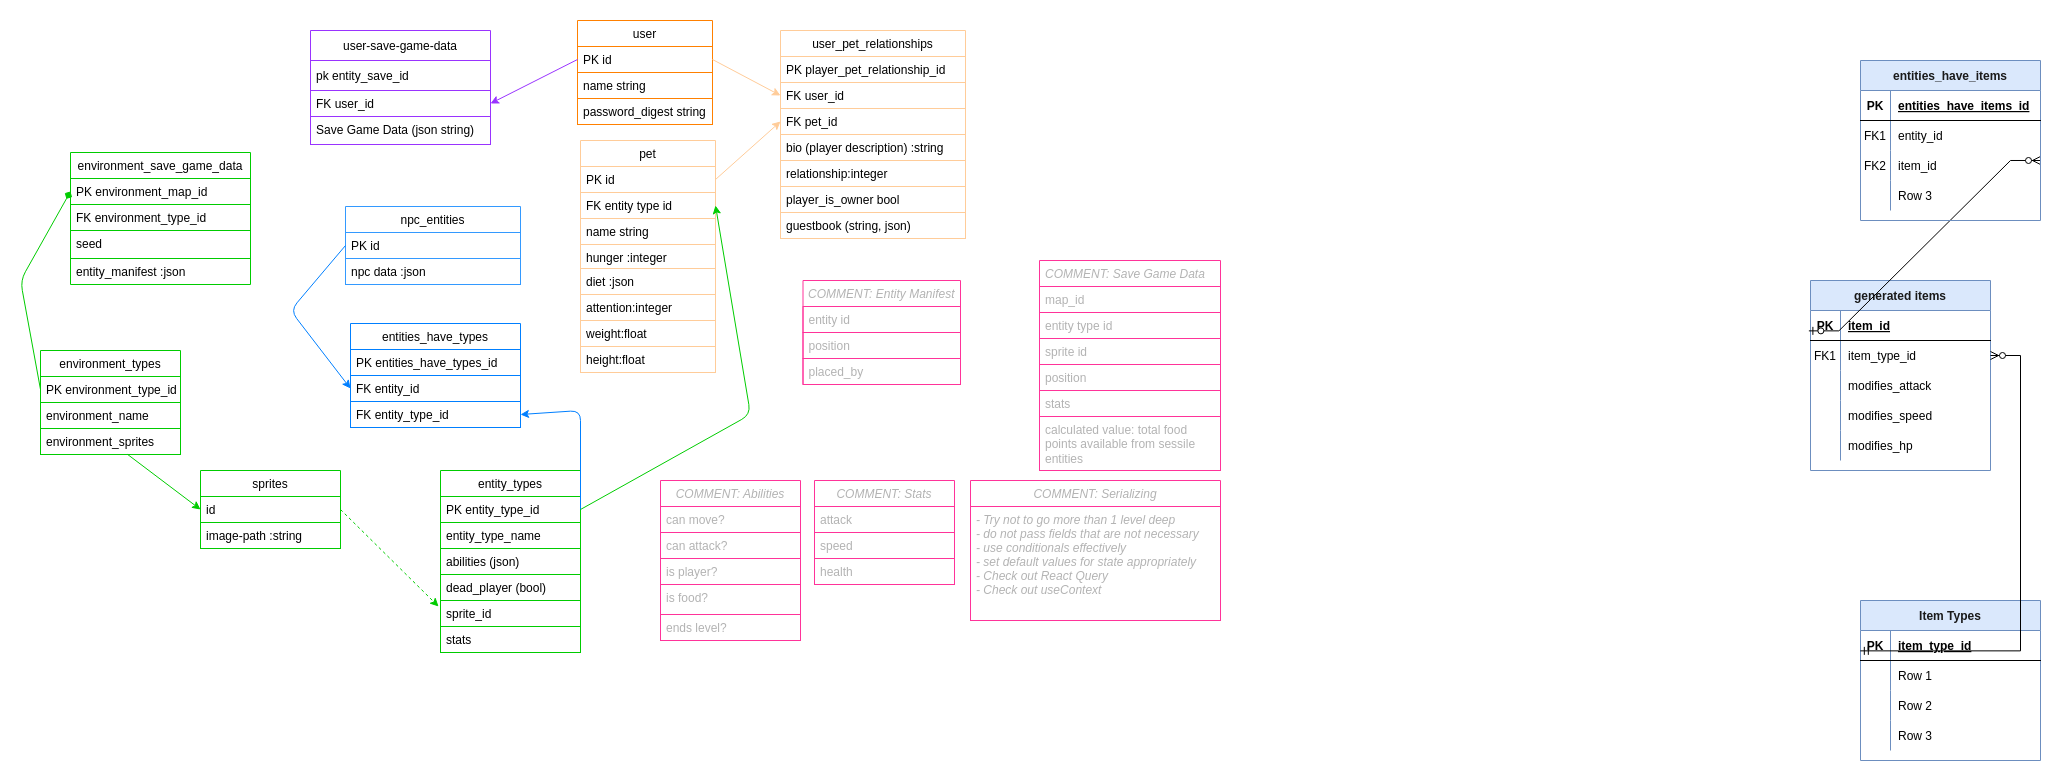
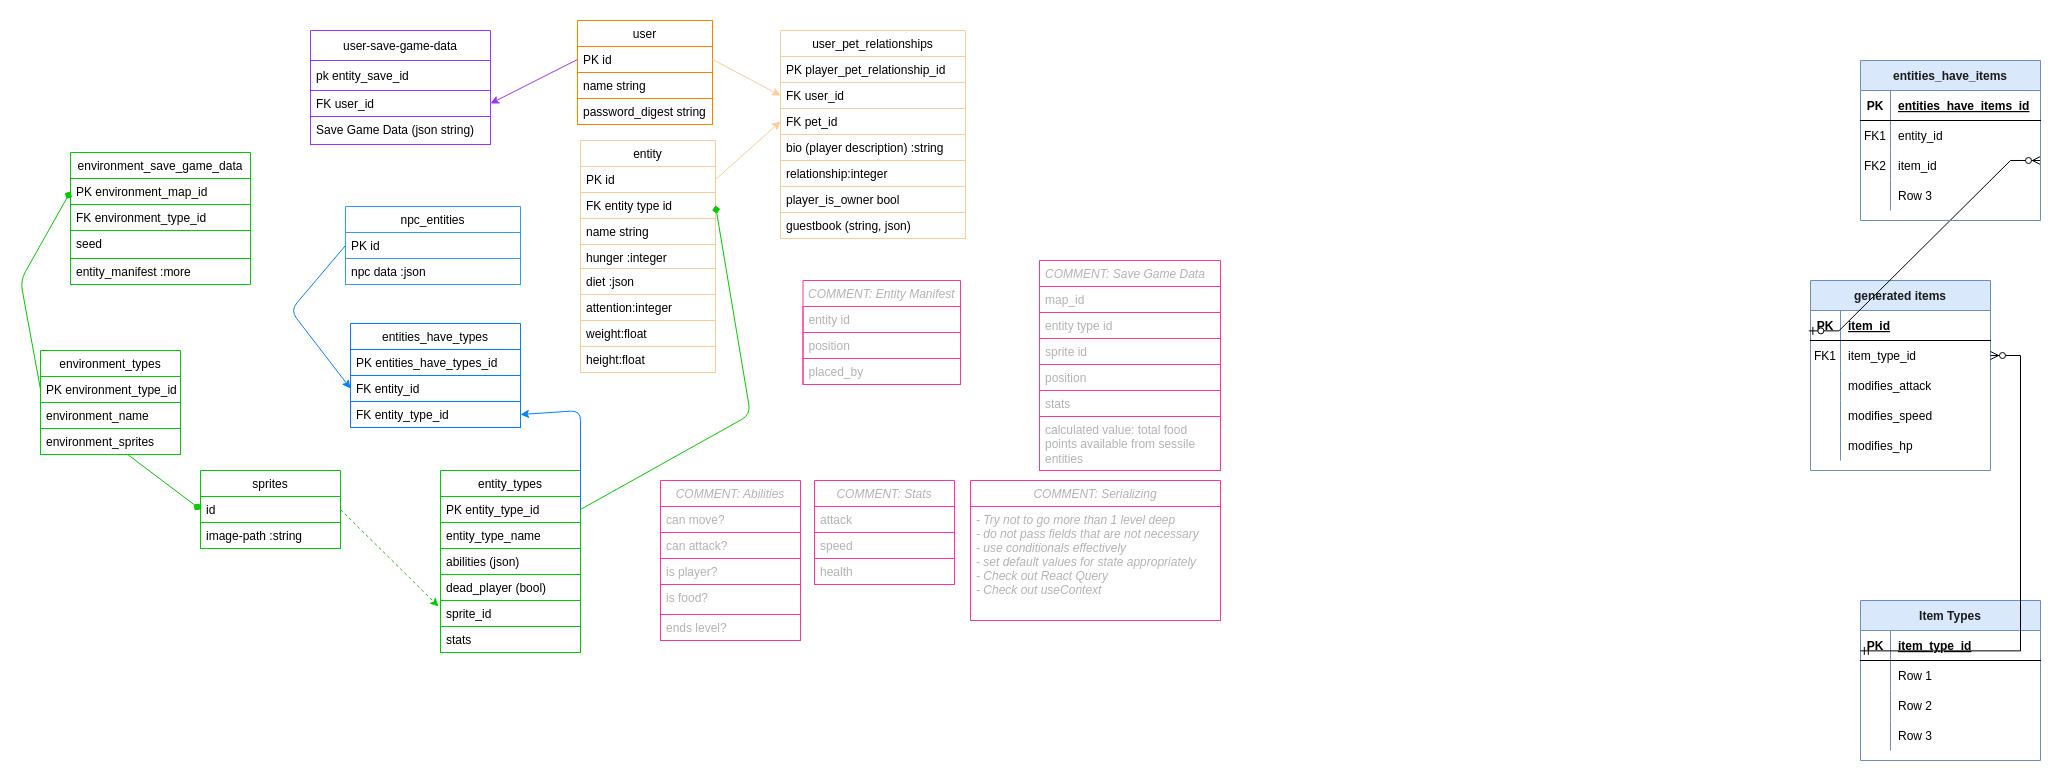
(648, 154) -> (648, 154)
(717, 213) -> (717, 214)
(140, 272) -> (140, 272)
(194, 504) -> (194, 504)
